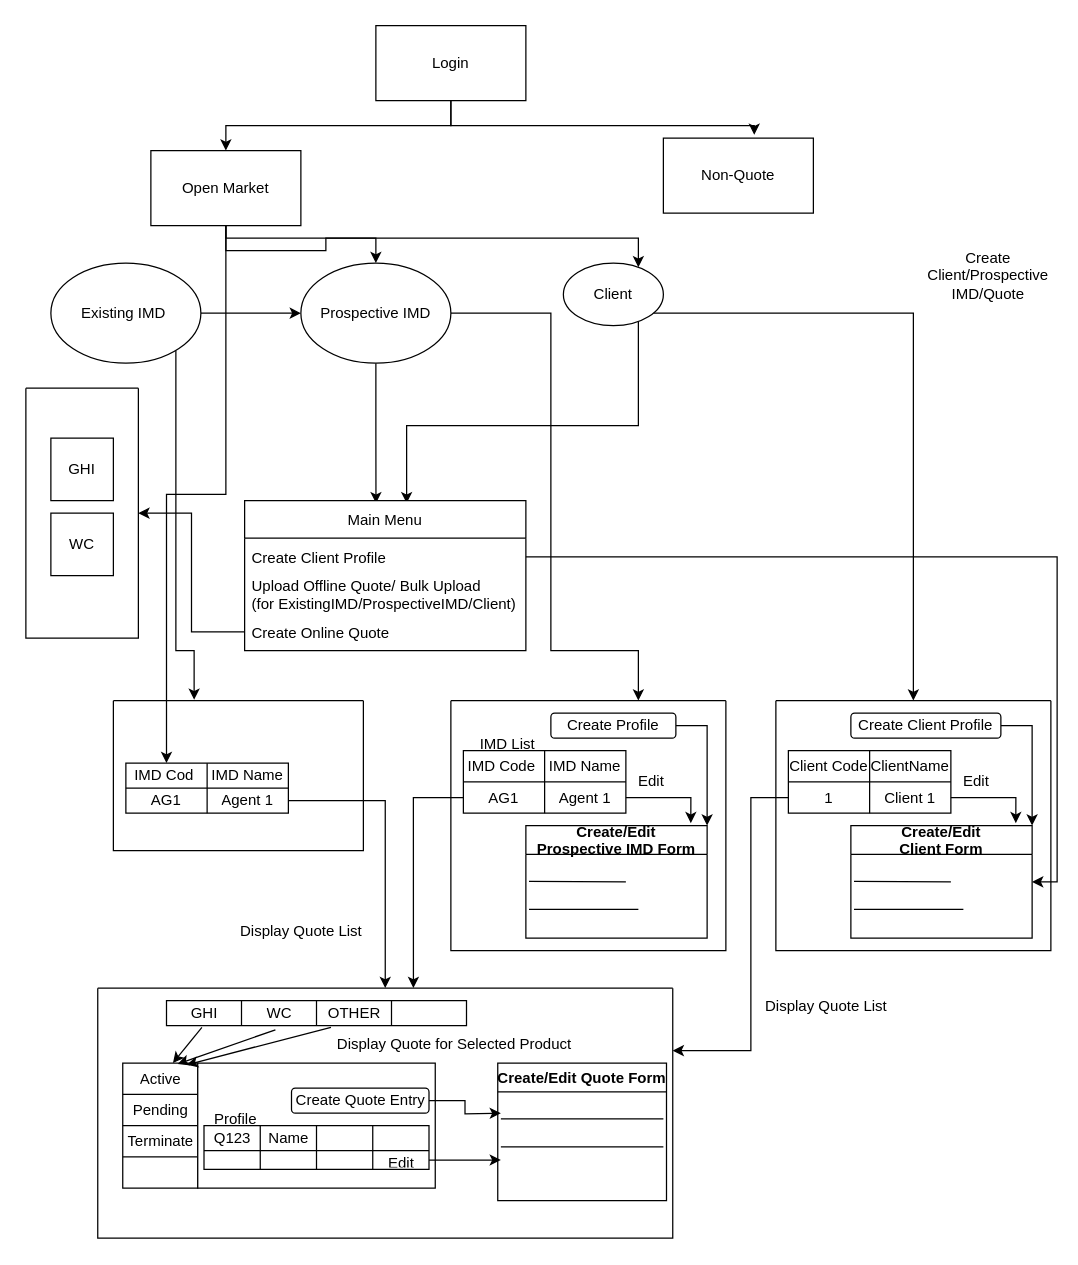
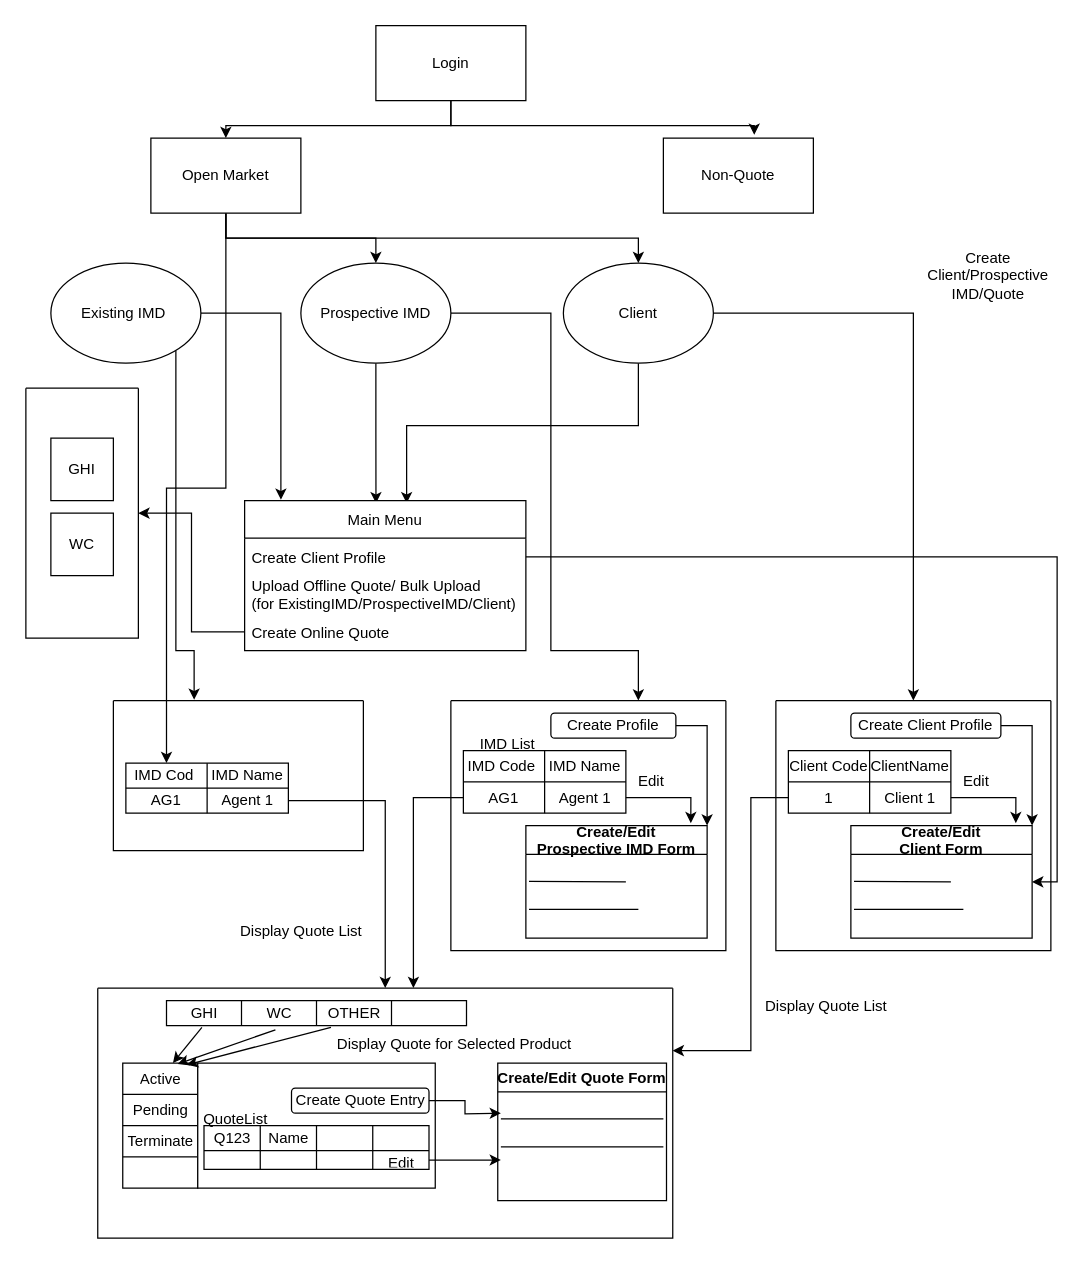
(226, 188) -> (226, 176)
(613, 294) -> (638, 313)
(285, 313) -> (281, 400)
(236, 1119) -> (236, 1119)
